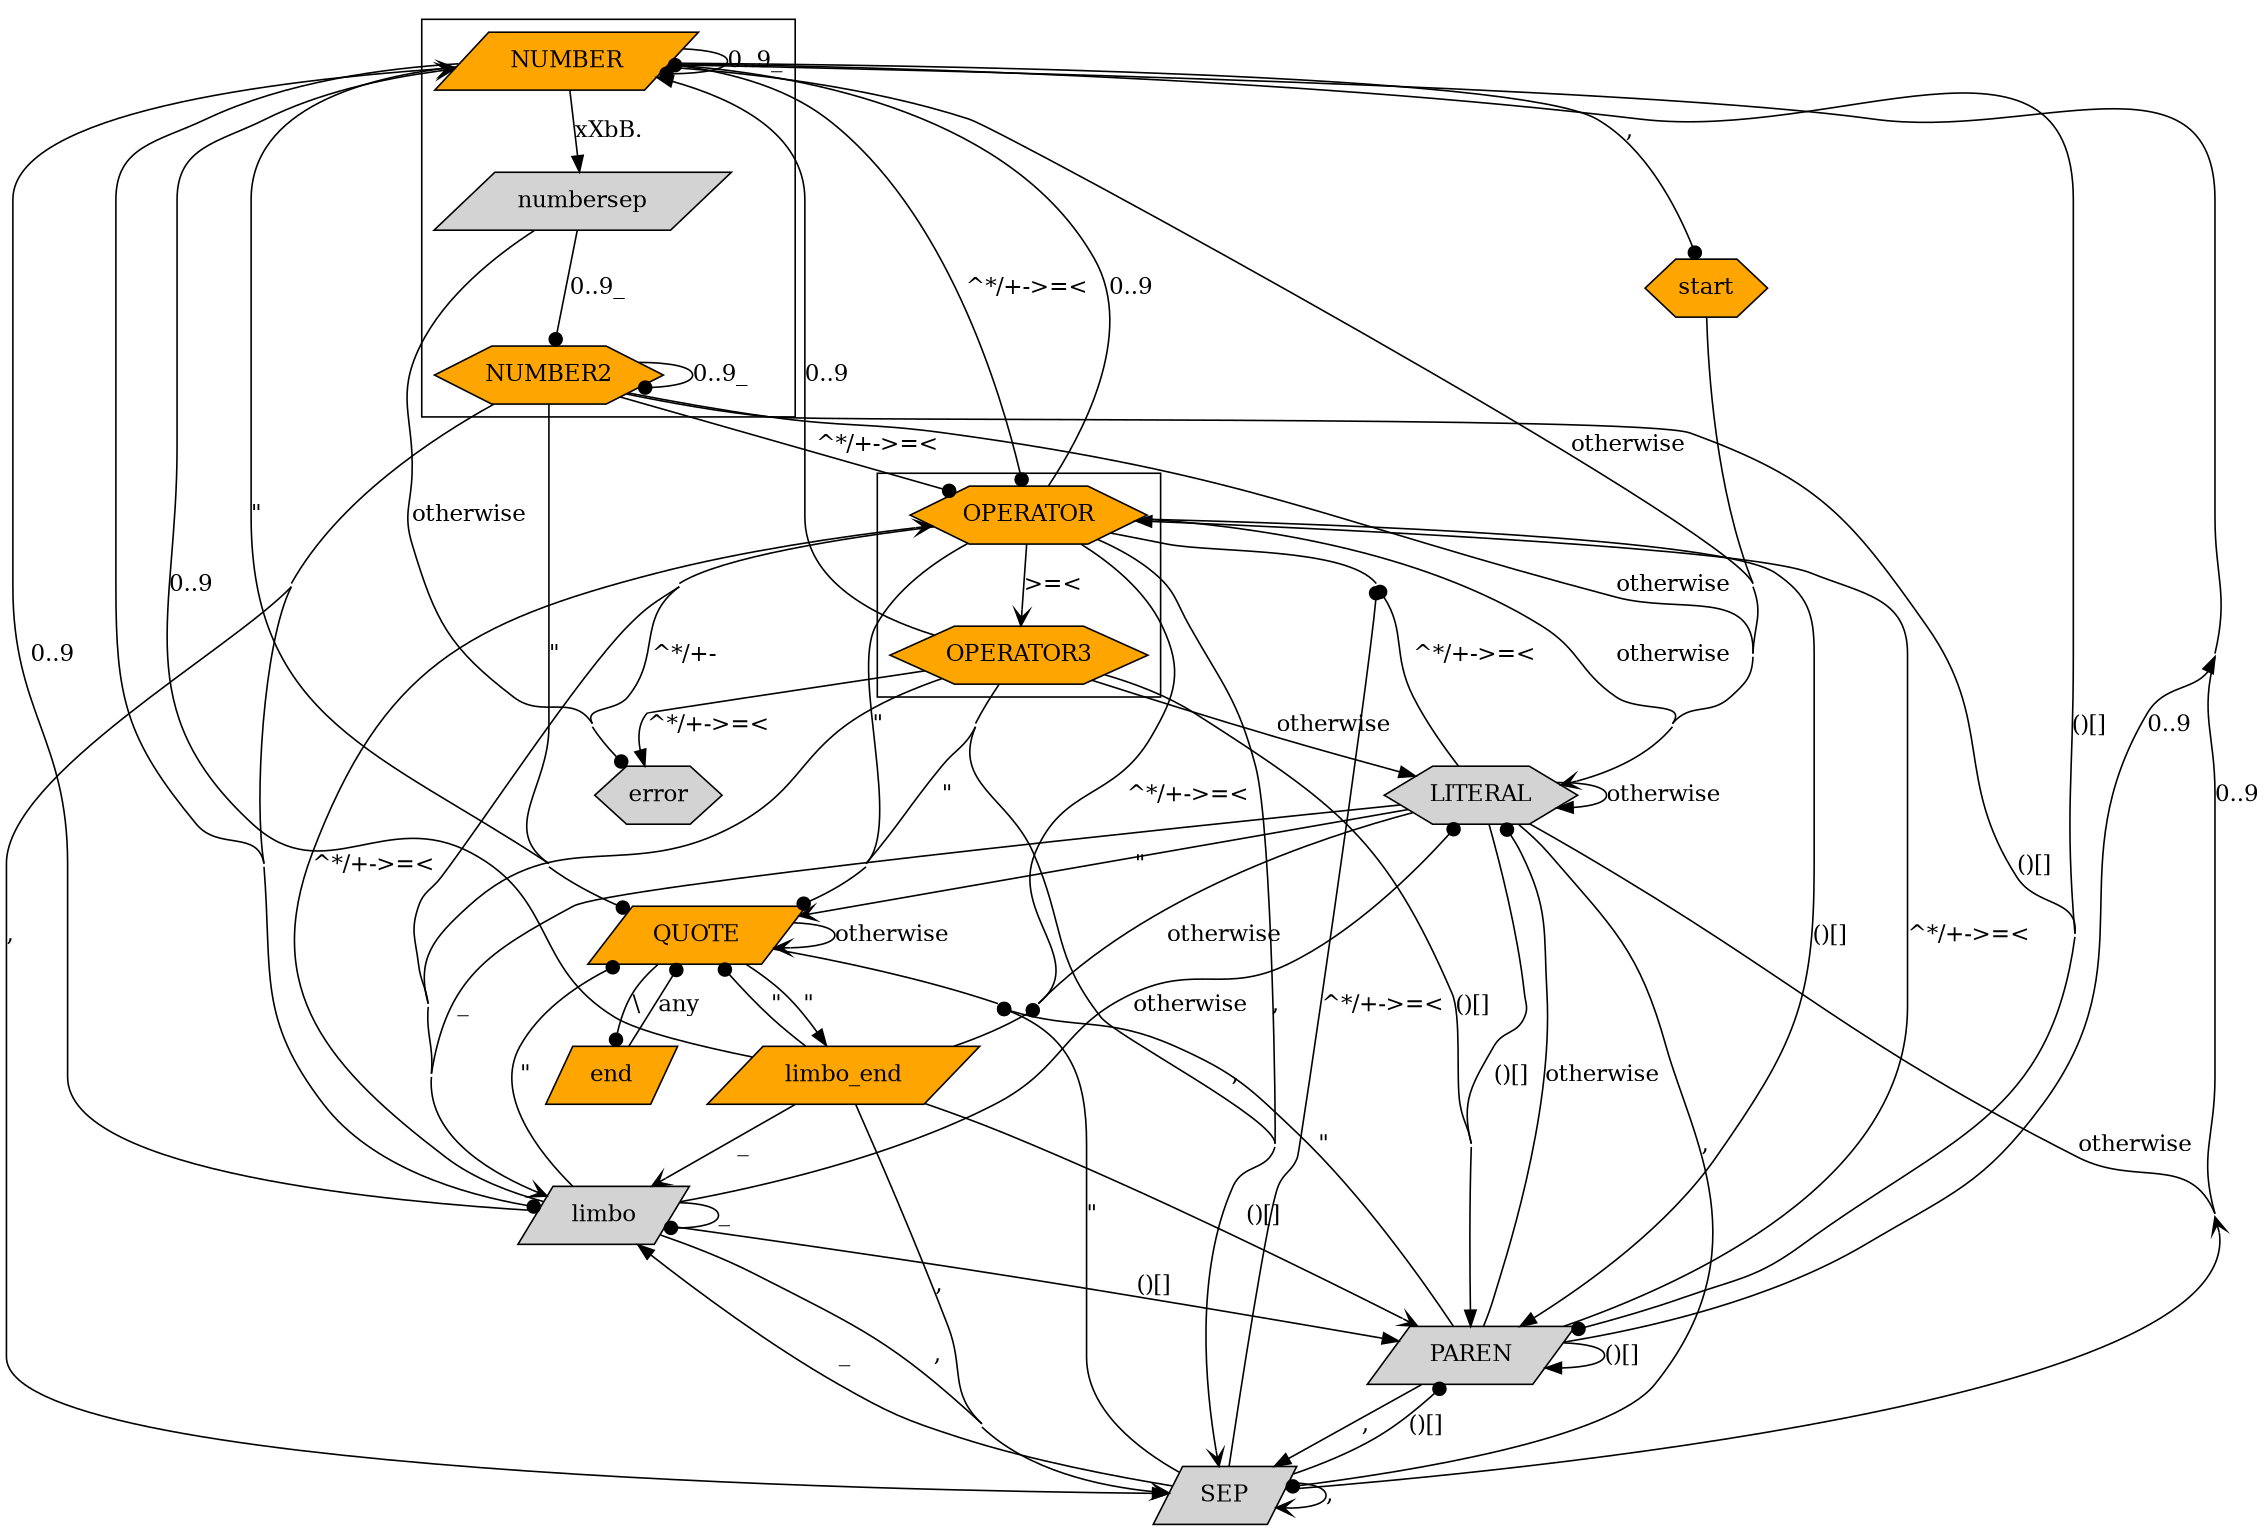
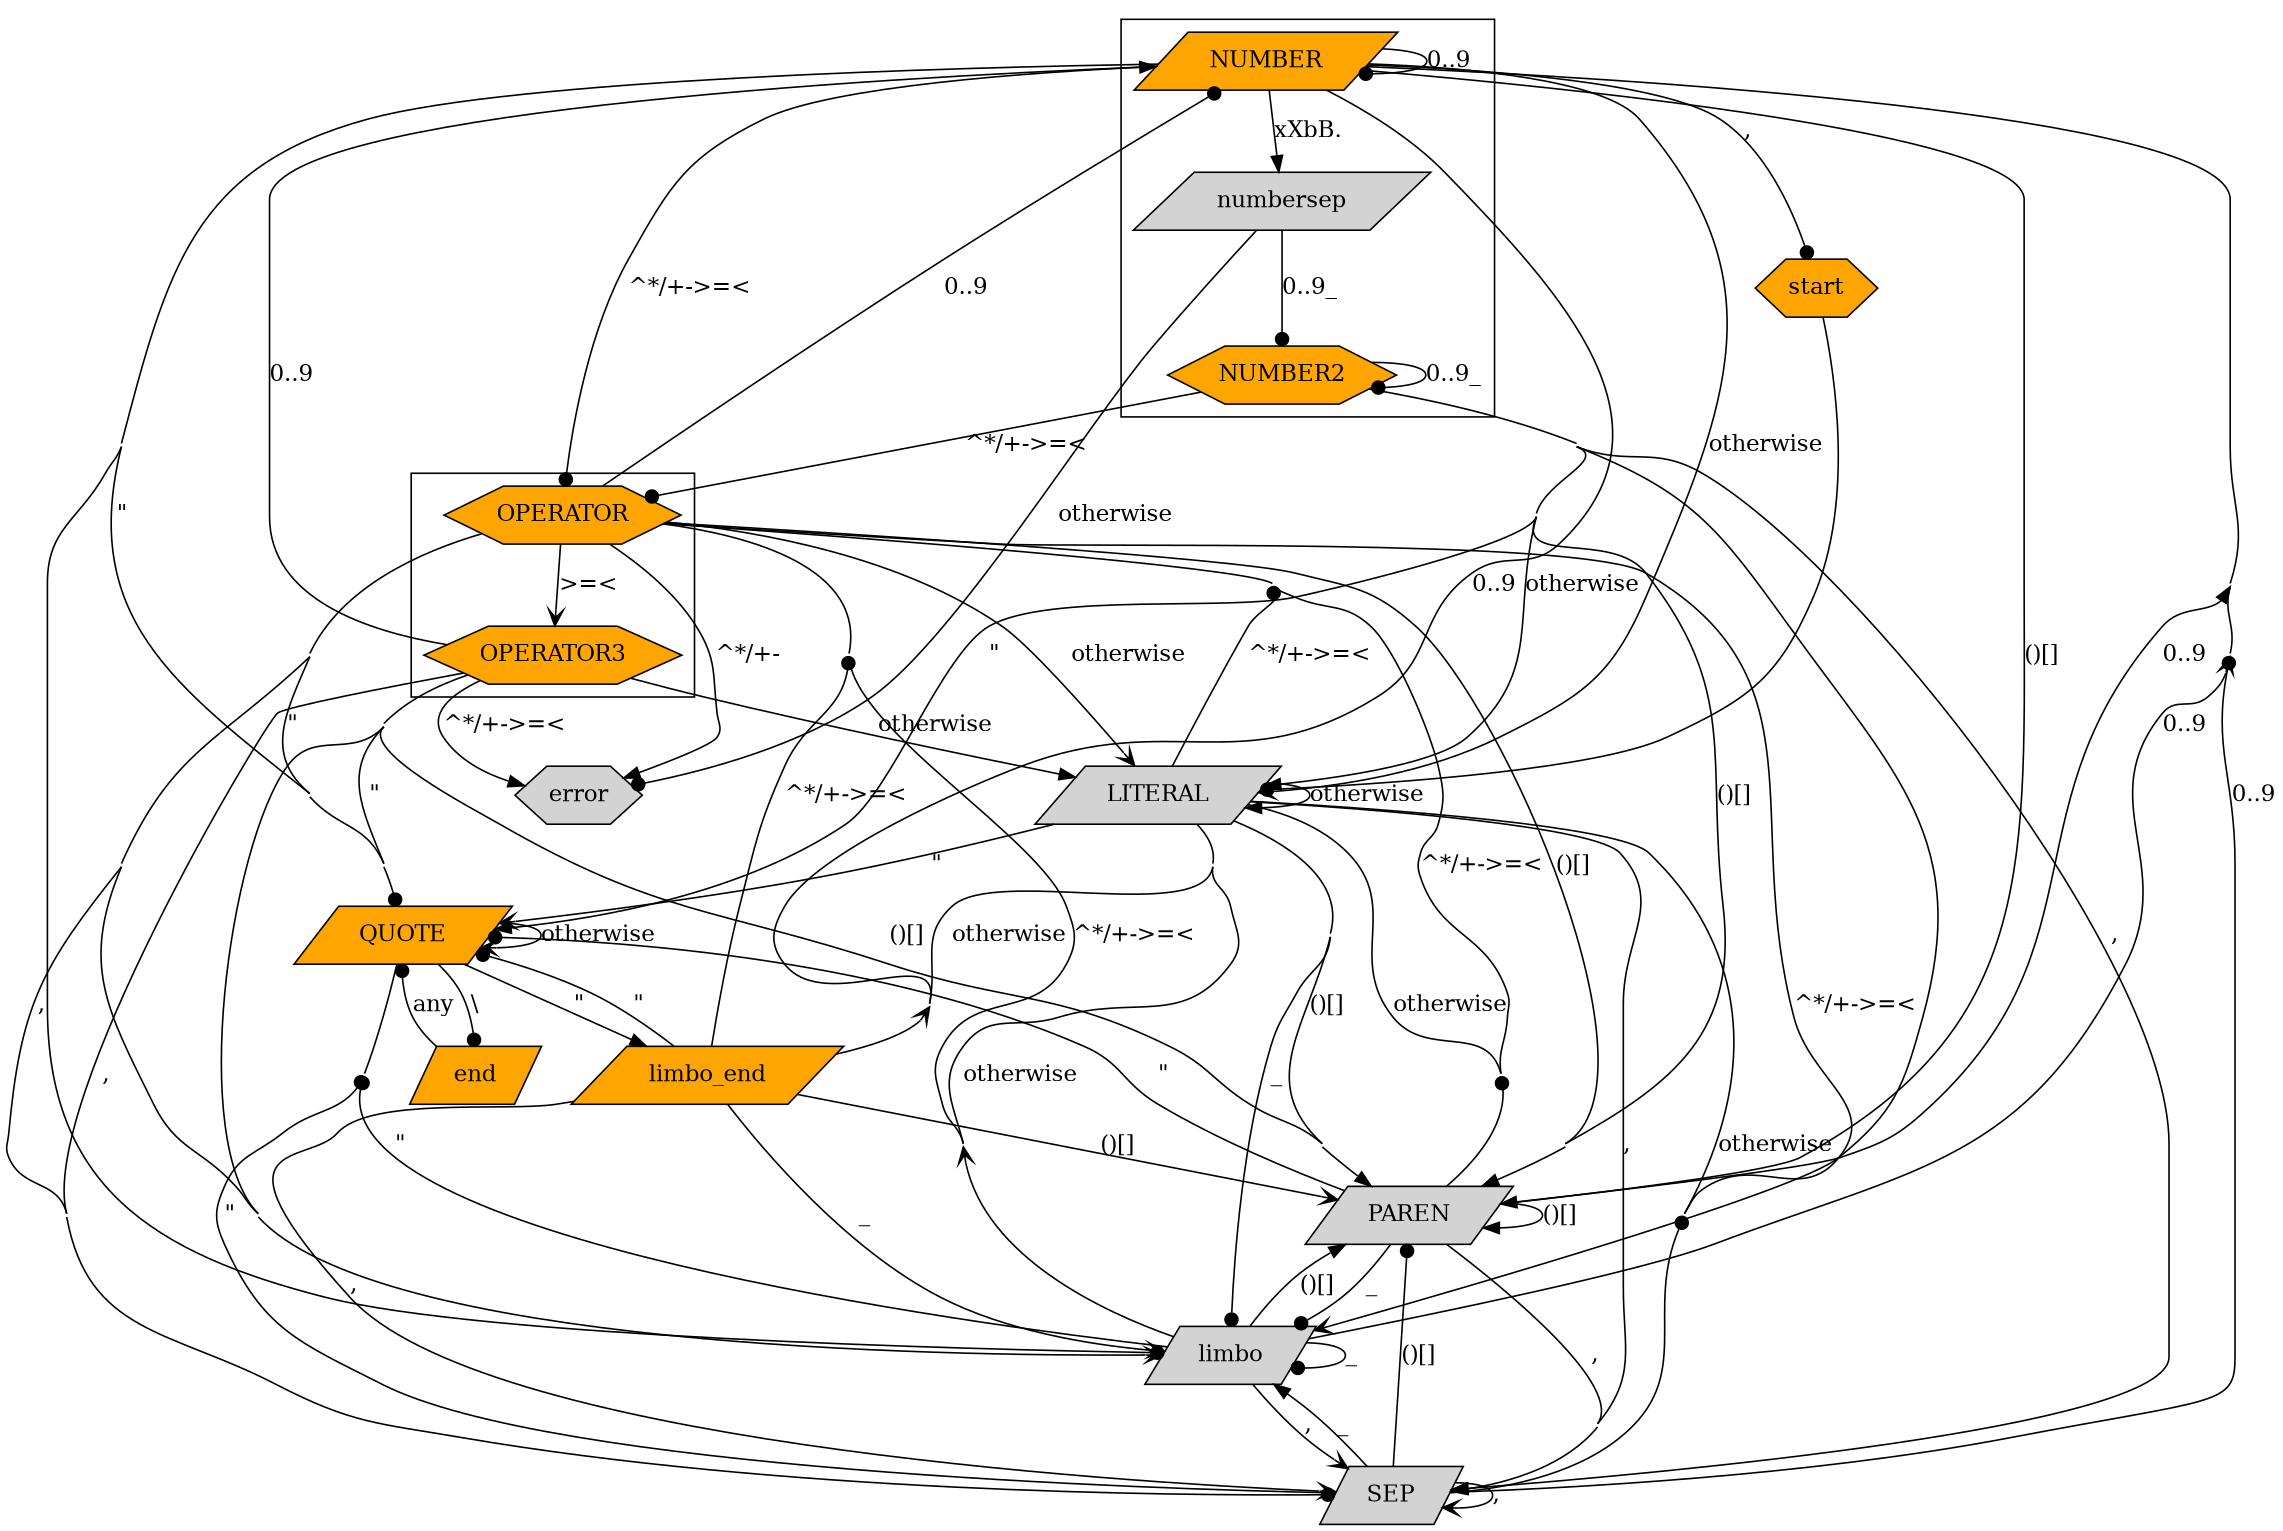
(1481, 795) -> (1158, 795)
none -> (1353, 1287)
